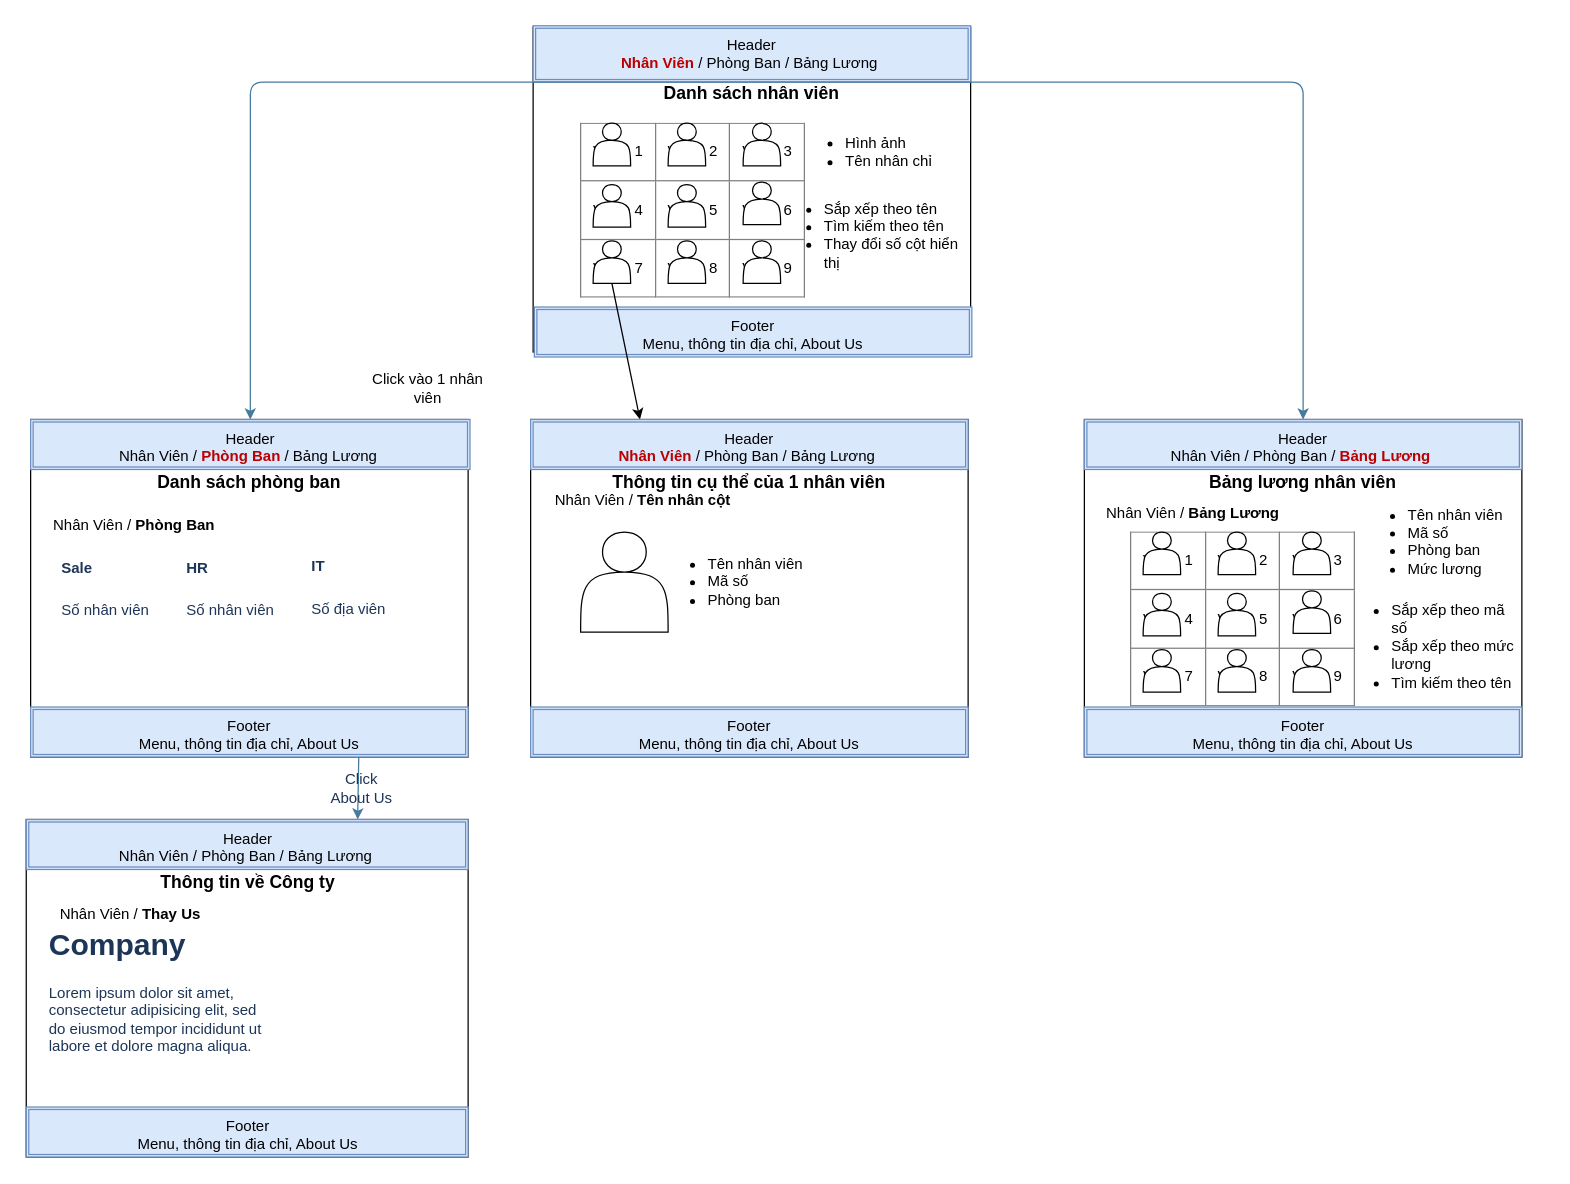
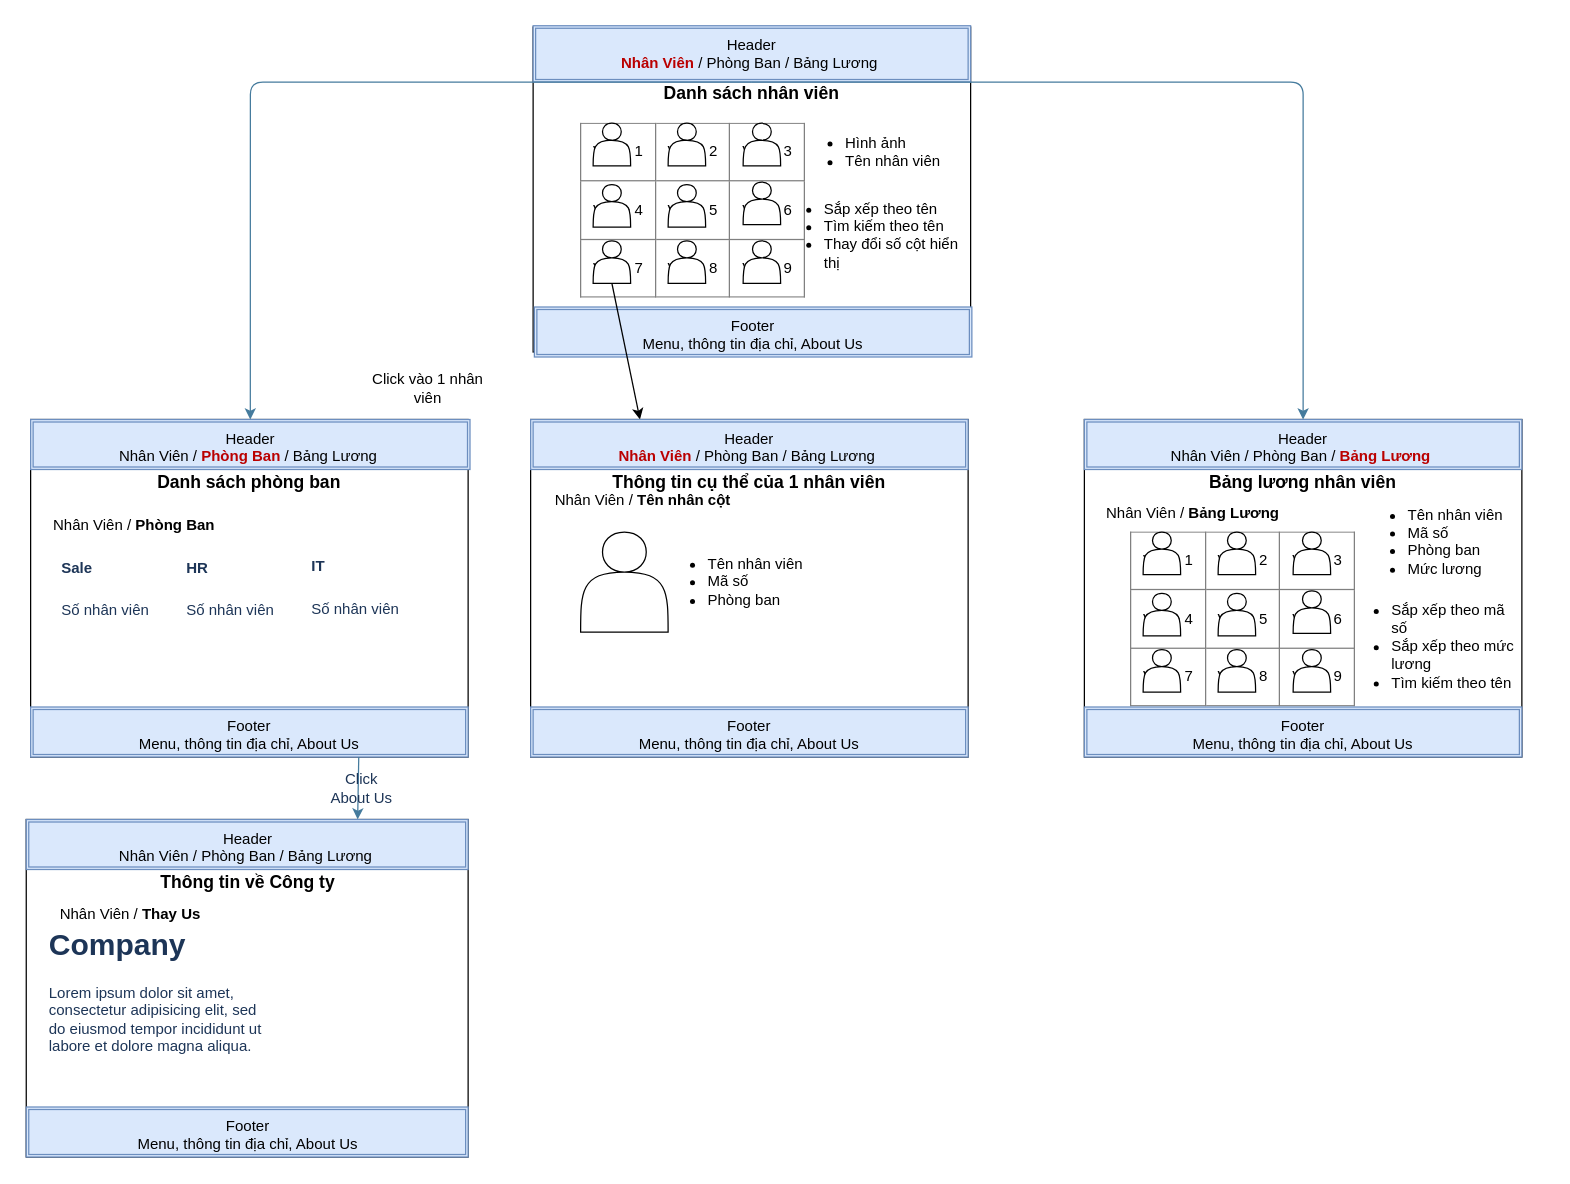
(842, 152) -> (844, 152)
(352, 542) -> (356, 542)
